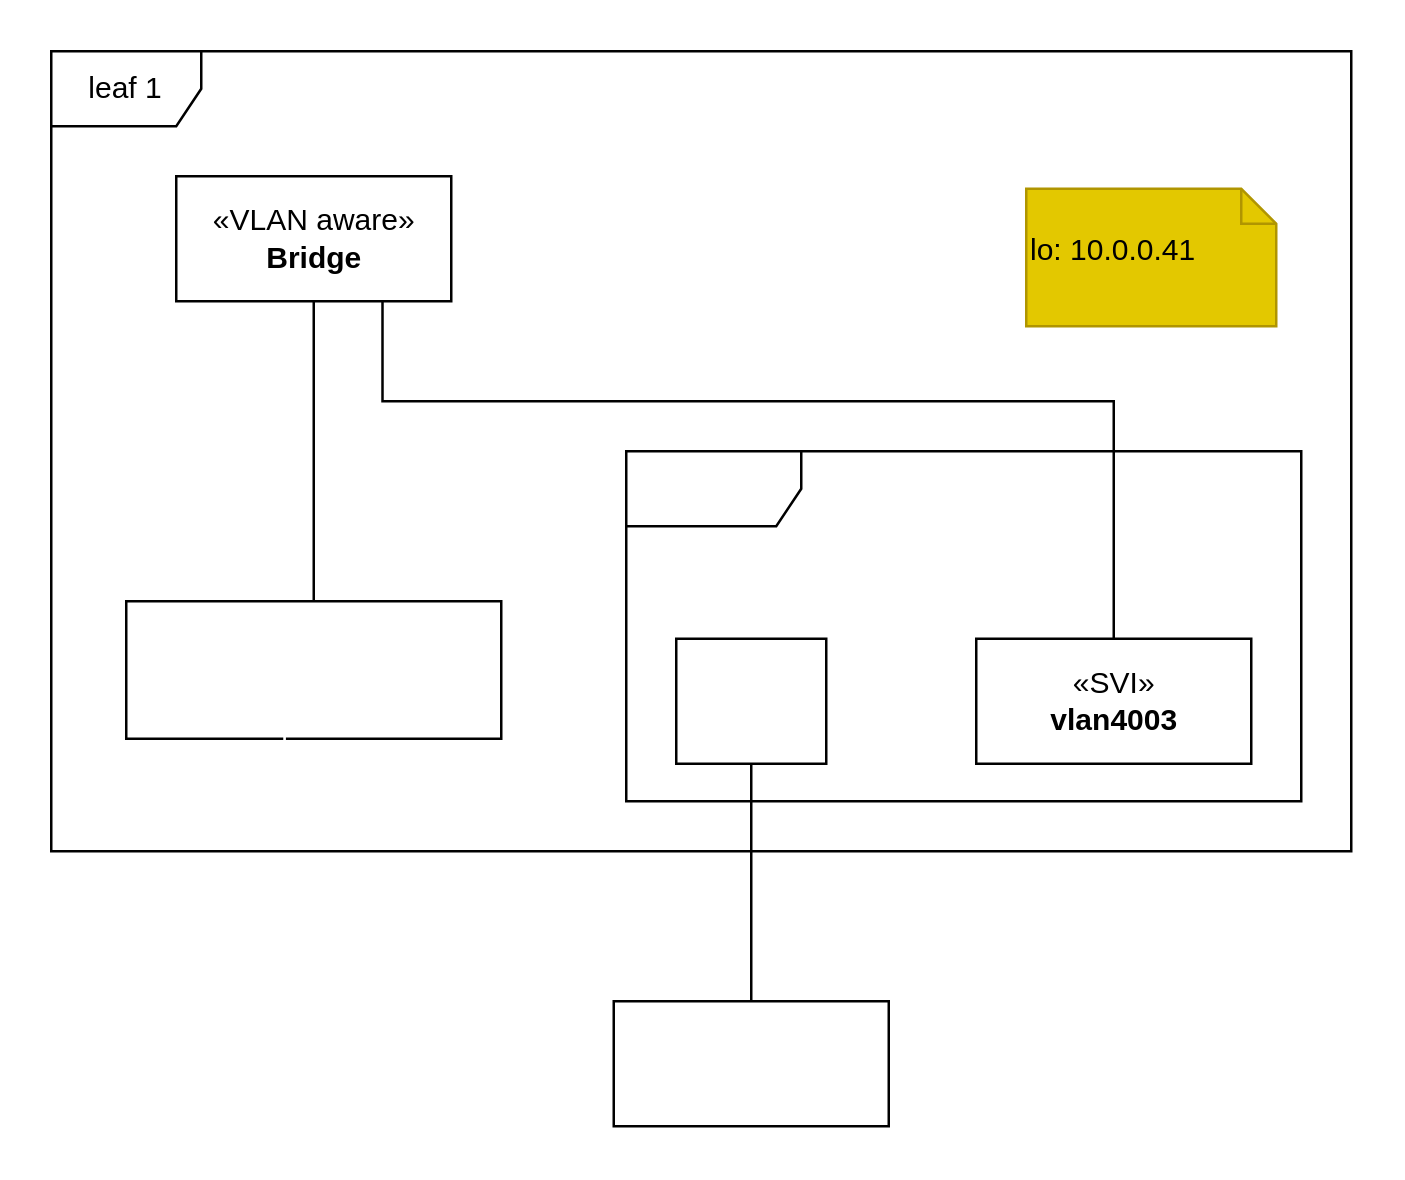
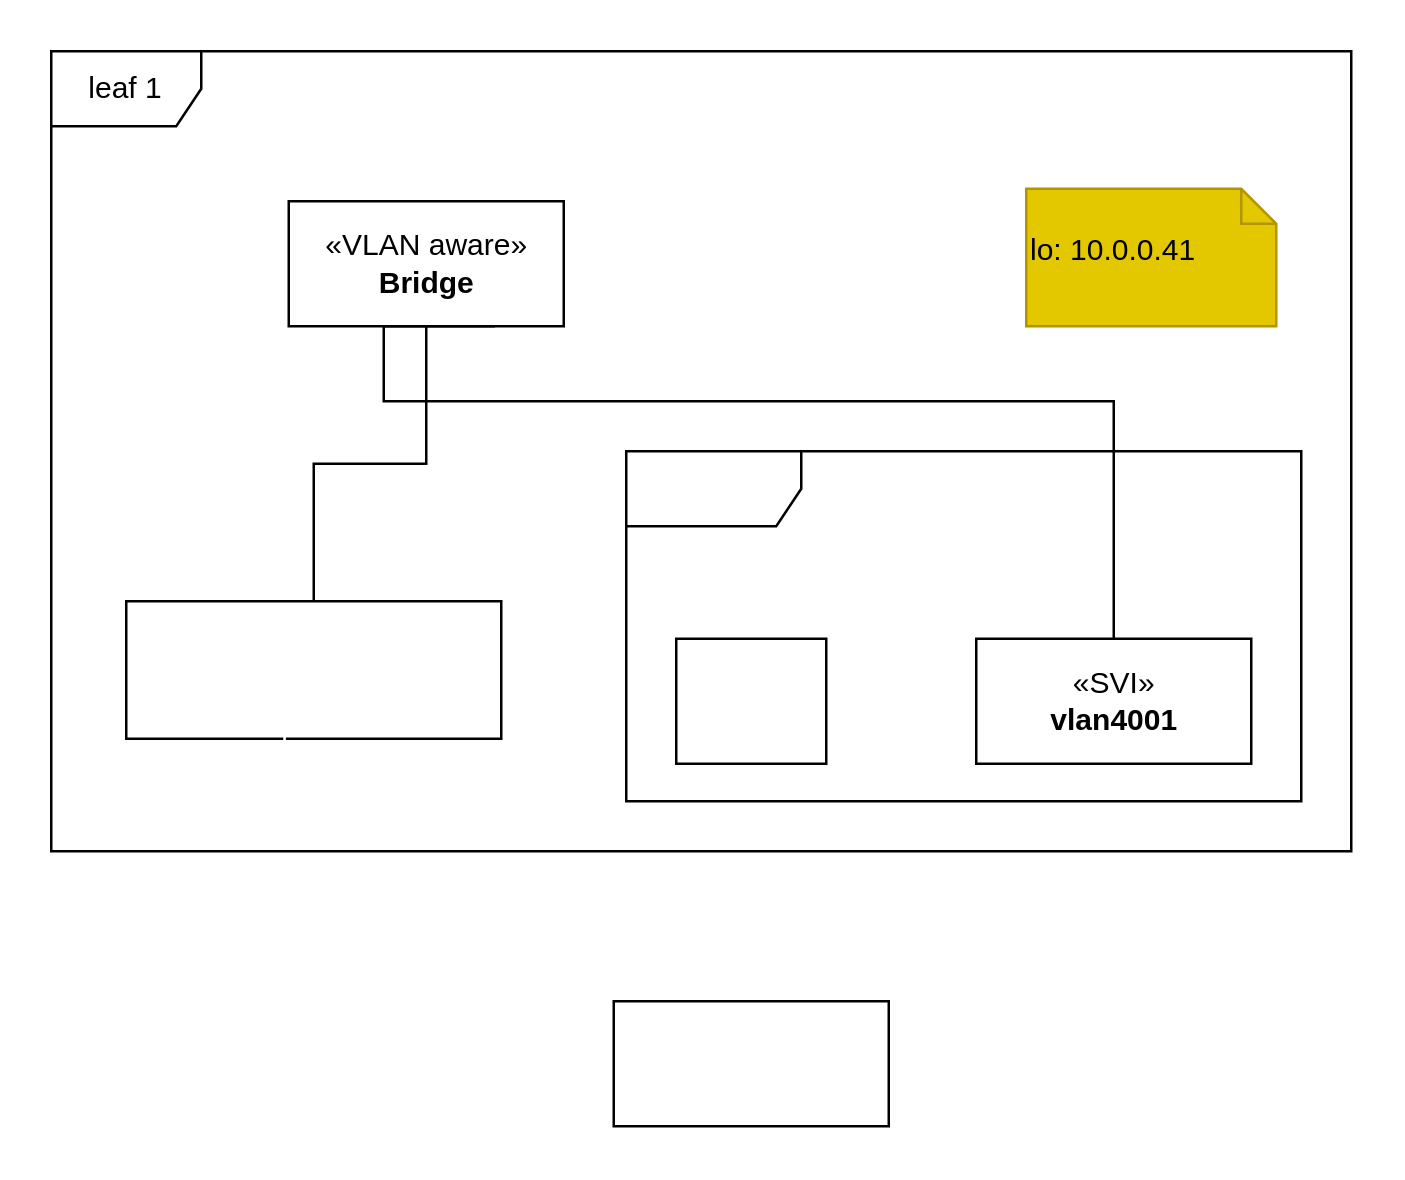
(314, 239) -> (426, 264)
(1115, 701) -> (1115, 701)
(751, 928) -> none
